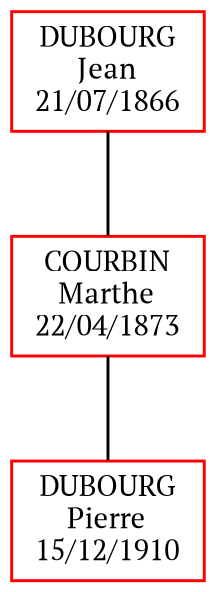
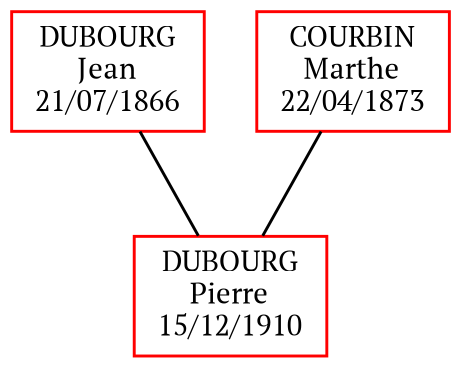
(108, 184) -> (169, 184)
